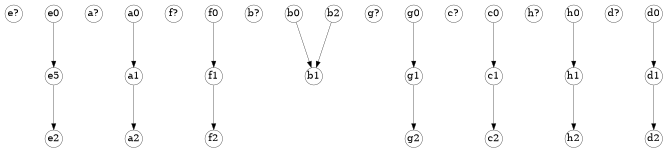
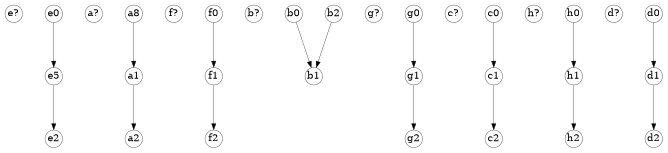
(134, 14) -> (134, 14)
